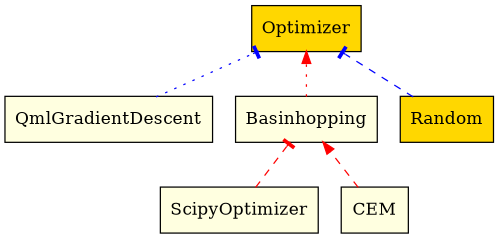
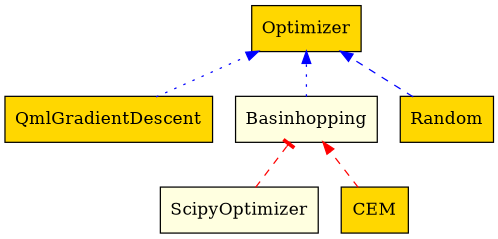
(204, 75) -> (204, 75)
(379, 76) -> (379, 76)
(306, 80) -> (306, 80)
(109, 119) -> (109, 119)
(375, 210) -> (375, 210)
